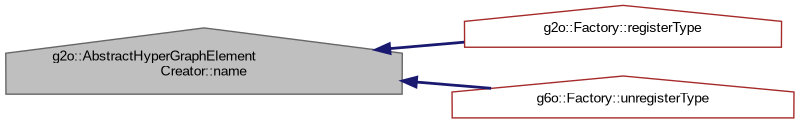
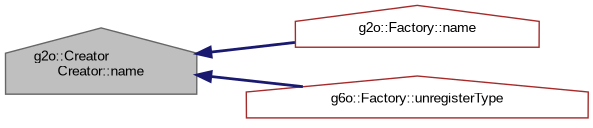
(623, 29) -> (417, 29)
(204, 65) -> (101, 65)
